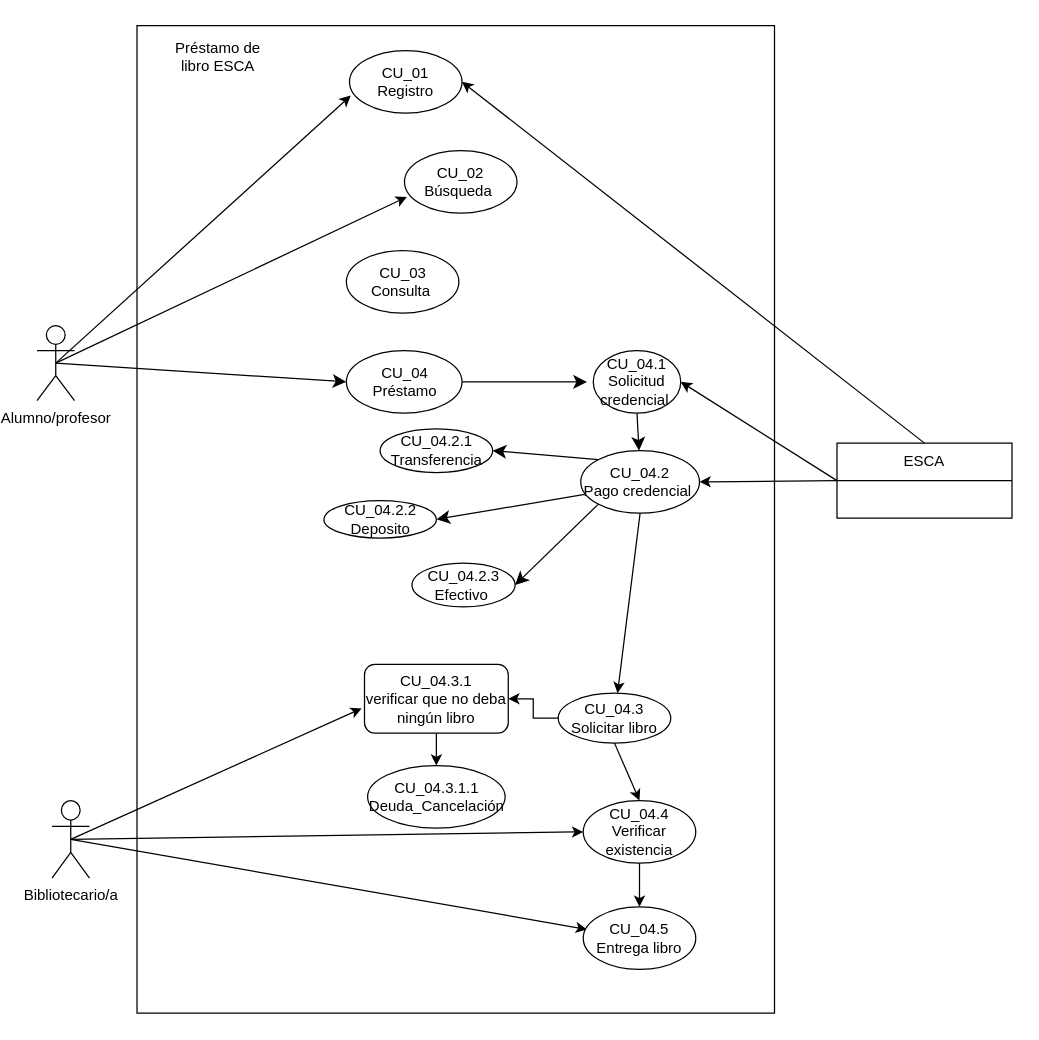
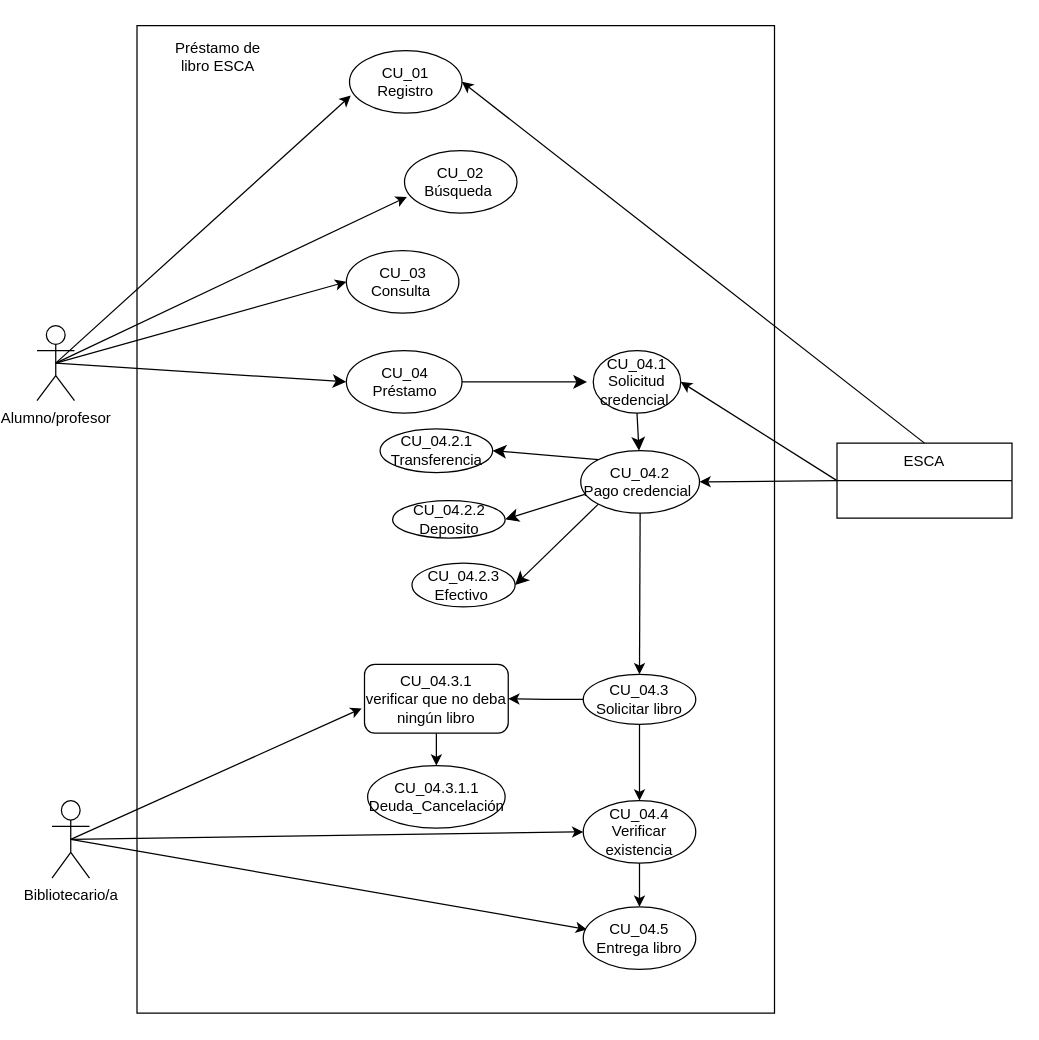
none -> (204, 322)
(380, 519) -> (449, 519)
(614, 718) -> (639, 699)
